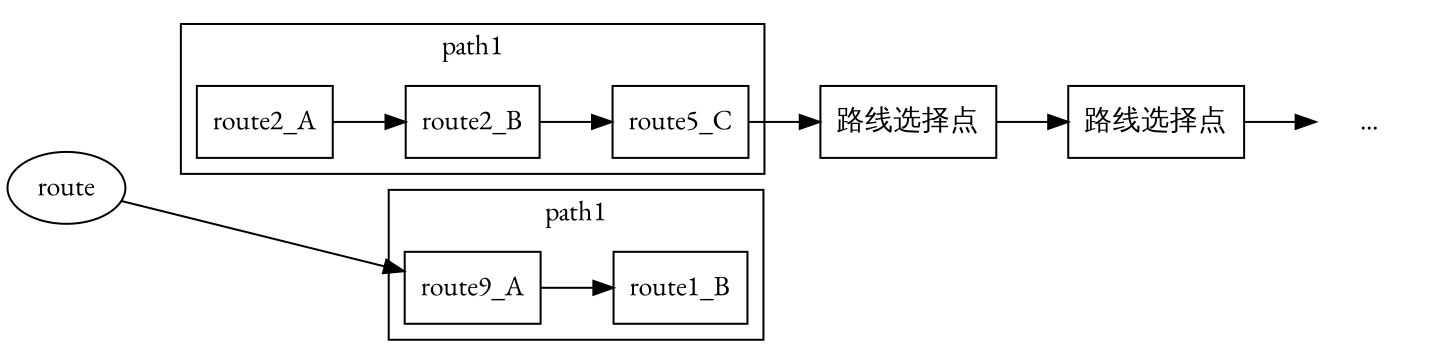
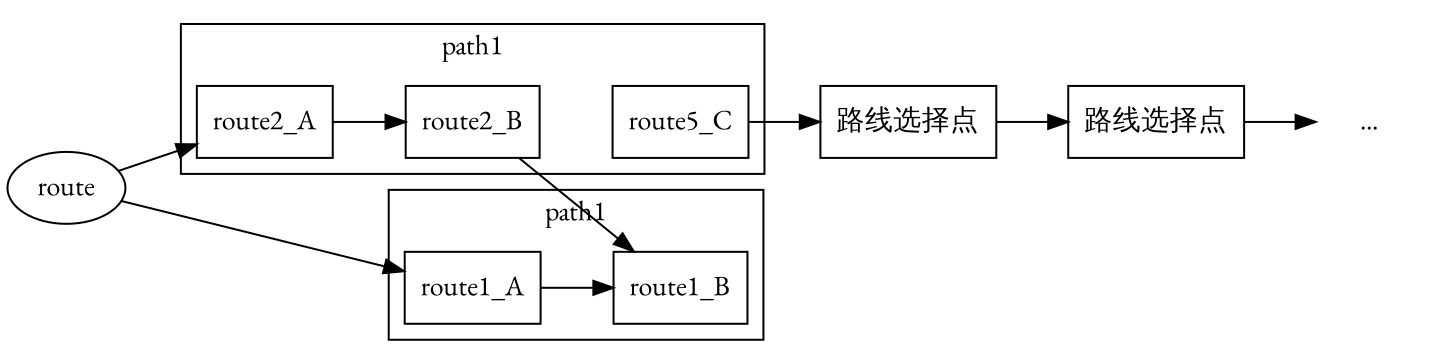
(566, 122) -> (573, 202)
none -> (148, 161)
(473, 288) -> (473, 288)
